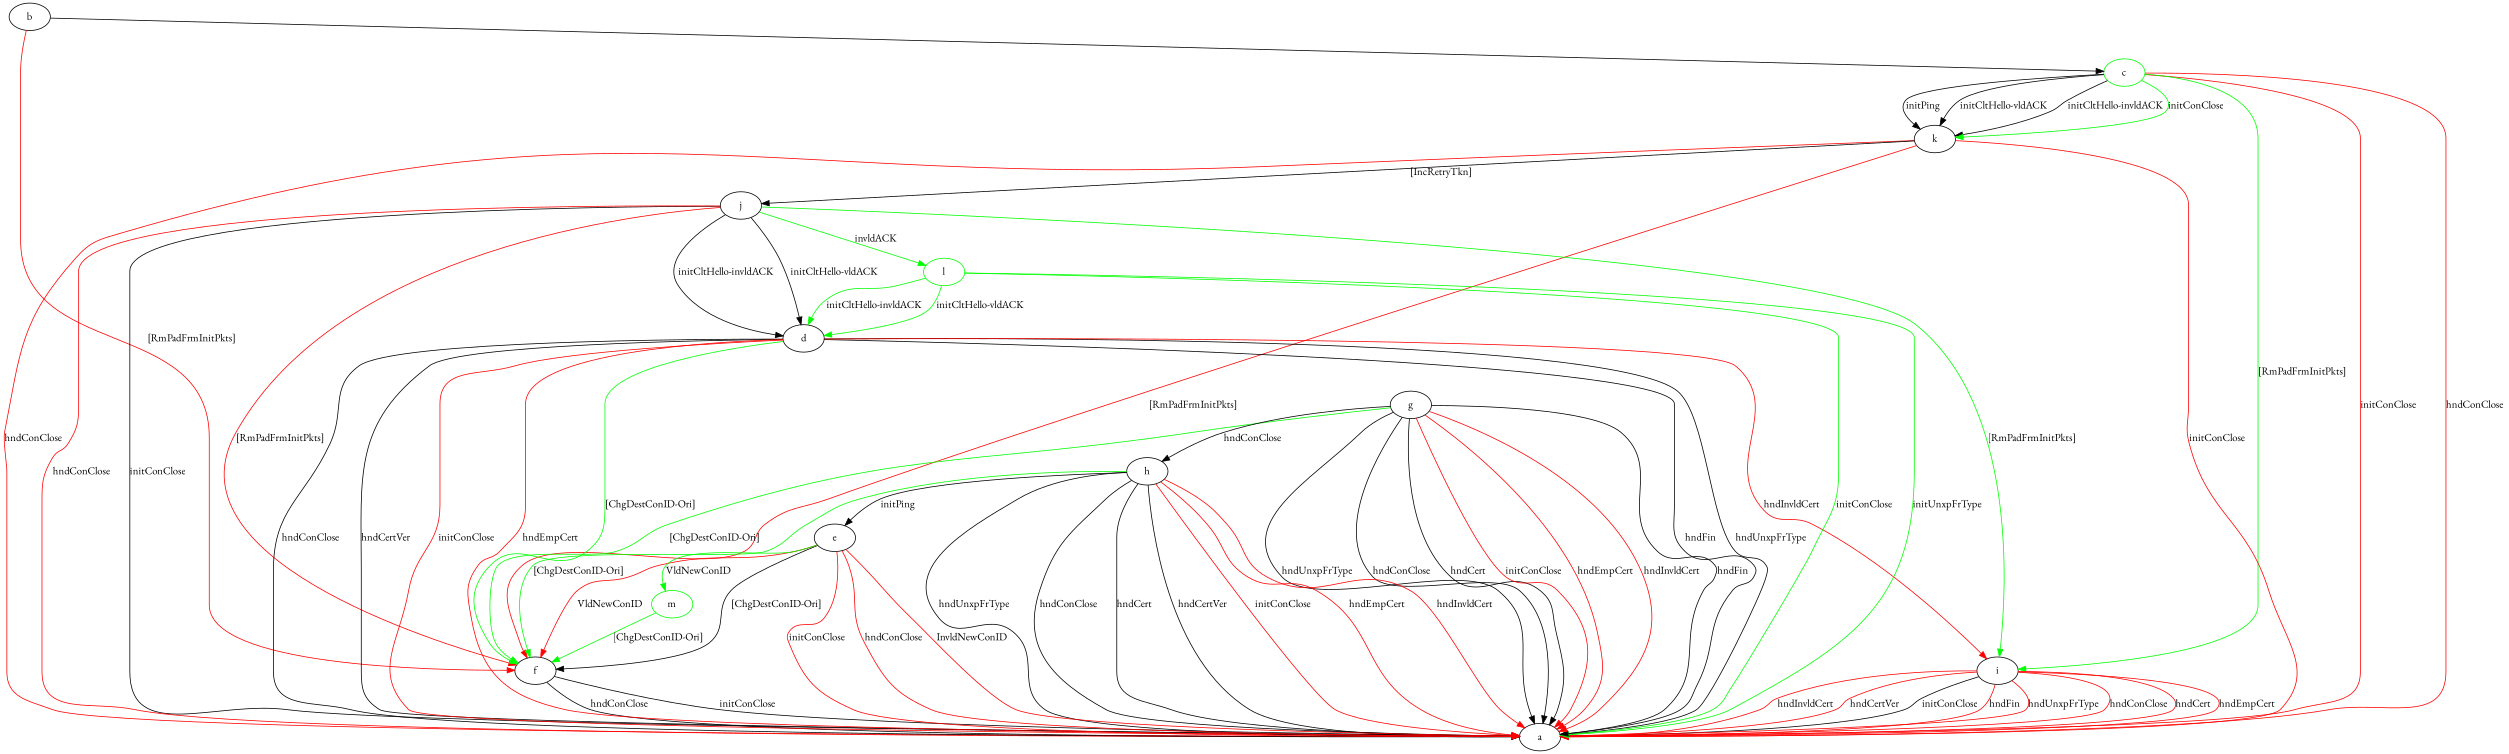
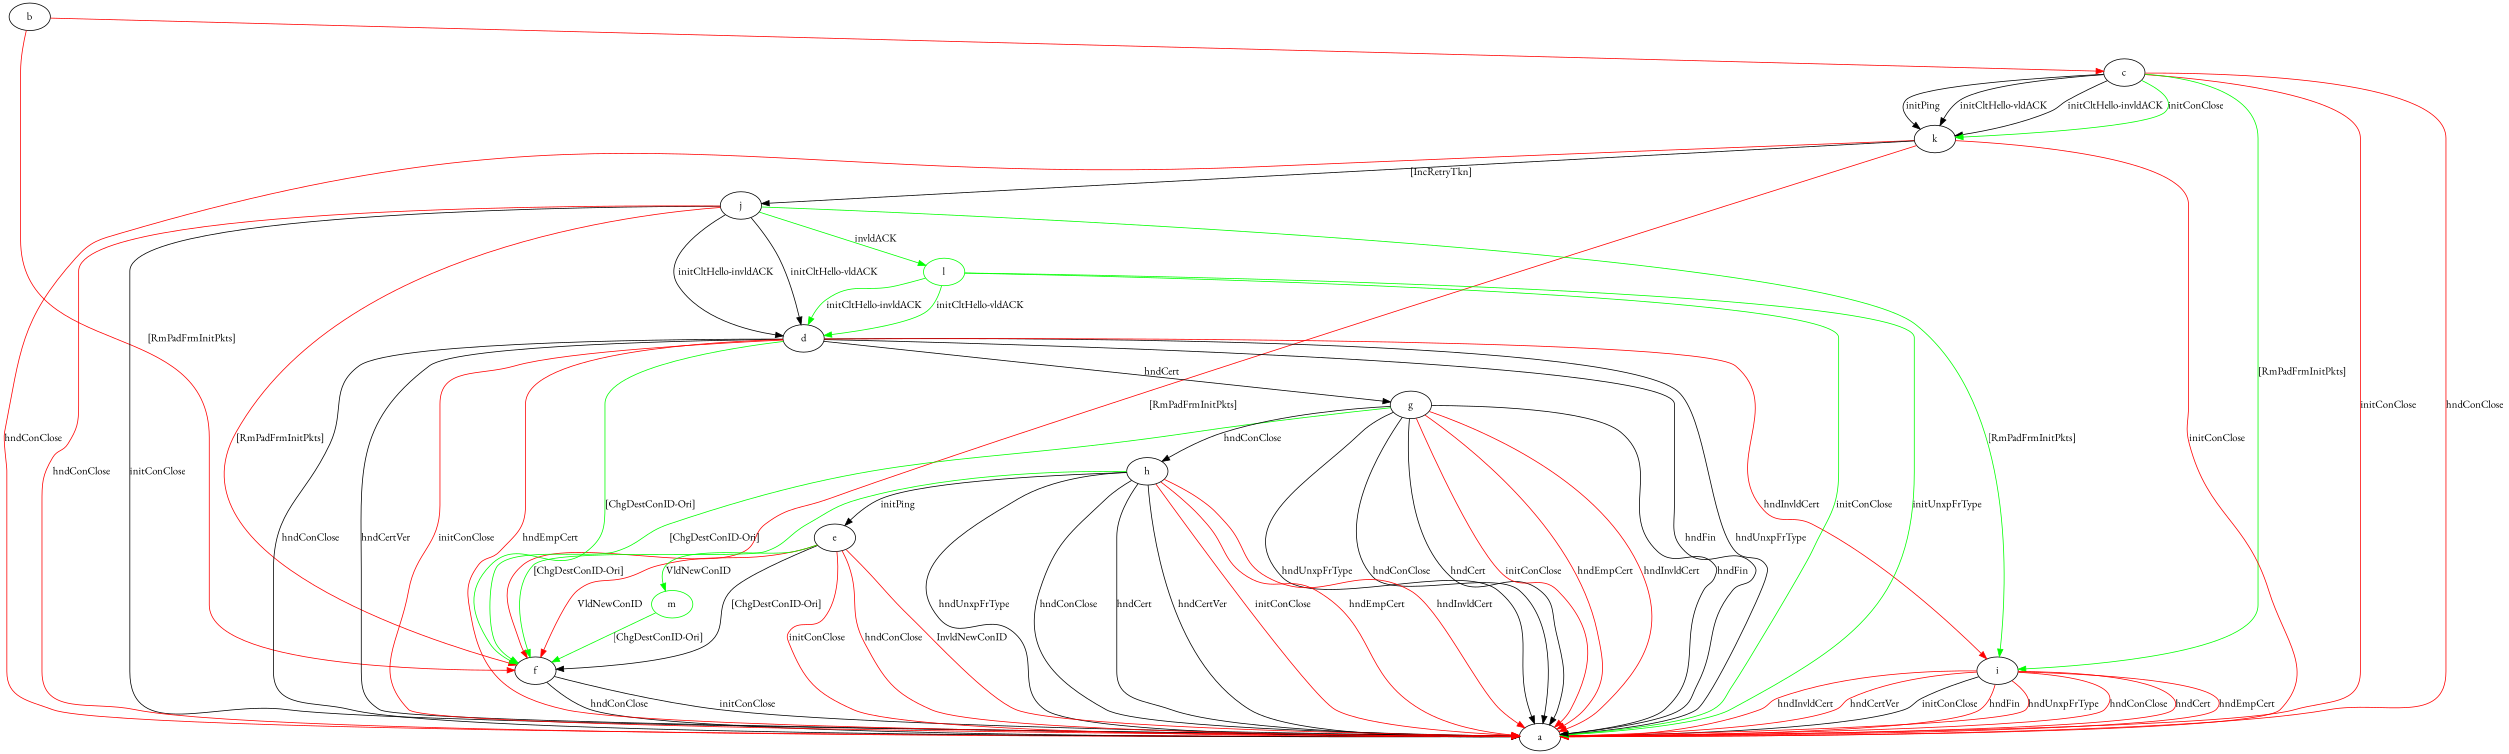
(1073, 45) -> (1073, 45)
(2124, 73) -> (2124, 73)
none -> (1103, 371)
